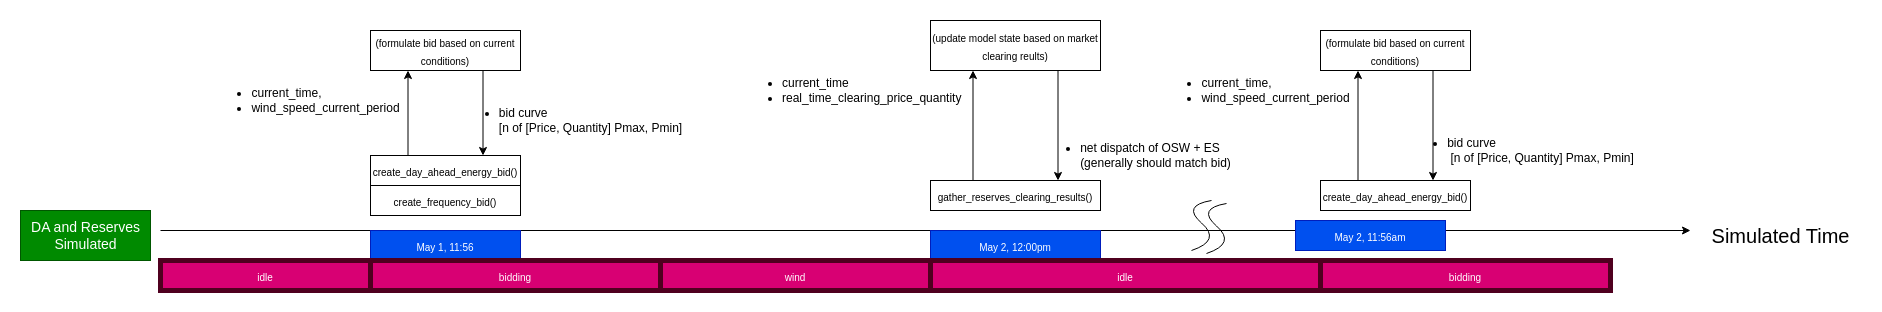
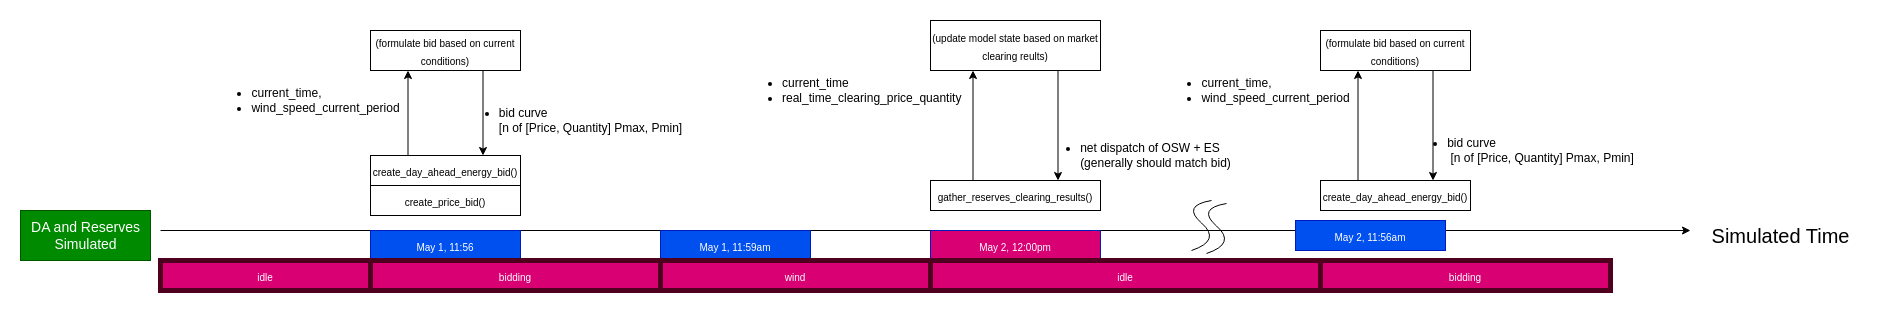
(446, 201) -> (446, 201)
none -> (736, 246)
(1016, 246) -> (1016, 246)
